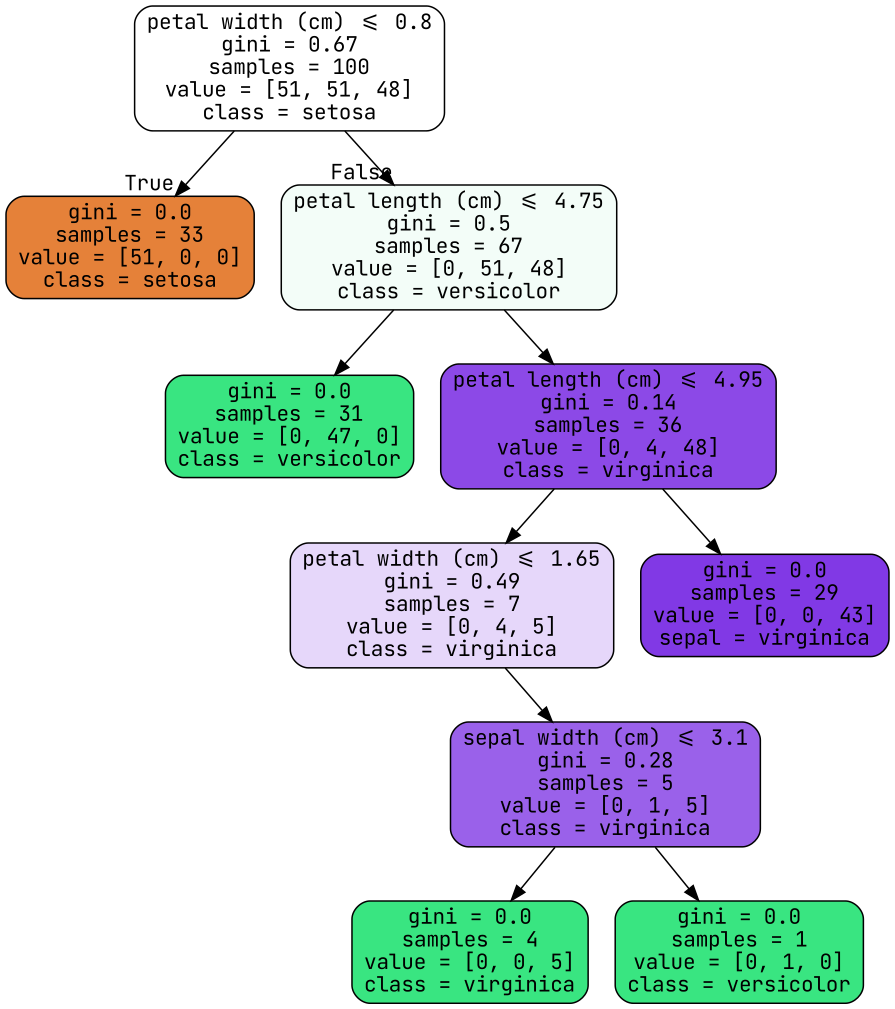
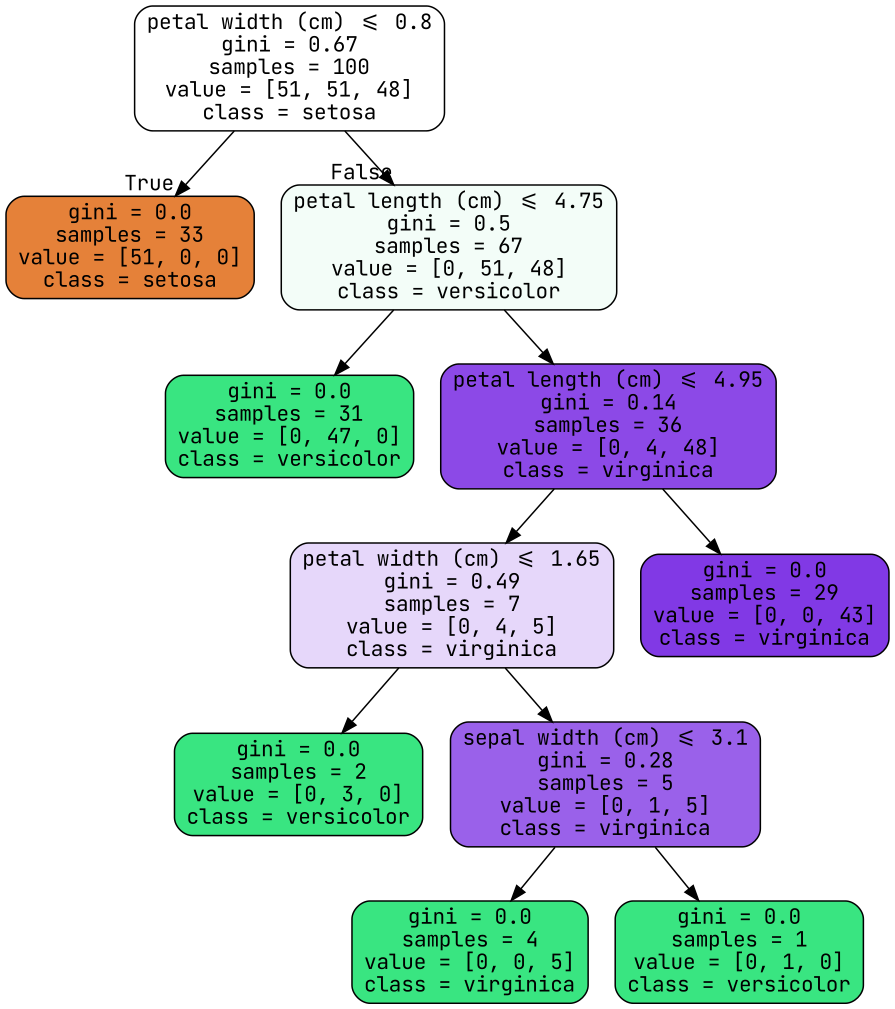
(765, 605) -> (765, 605)
none -> (299, 784)
